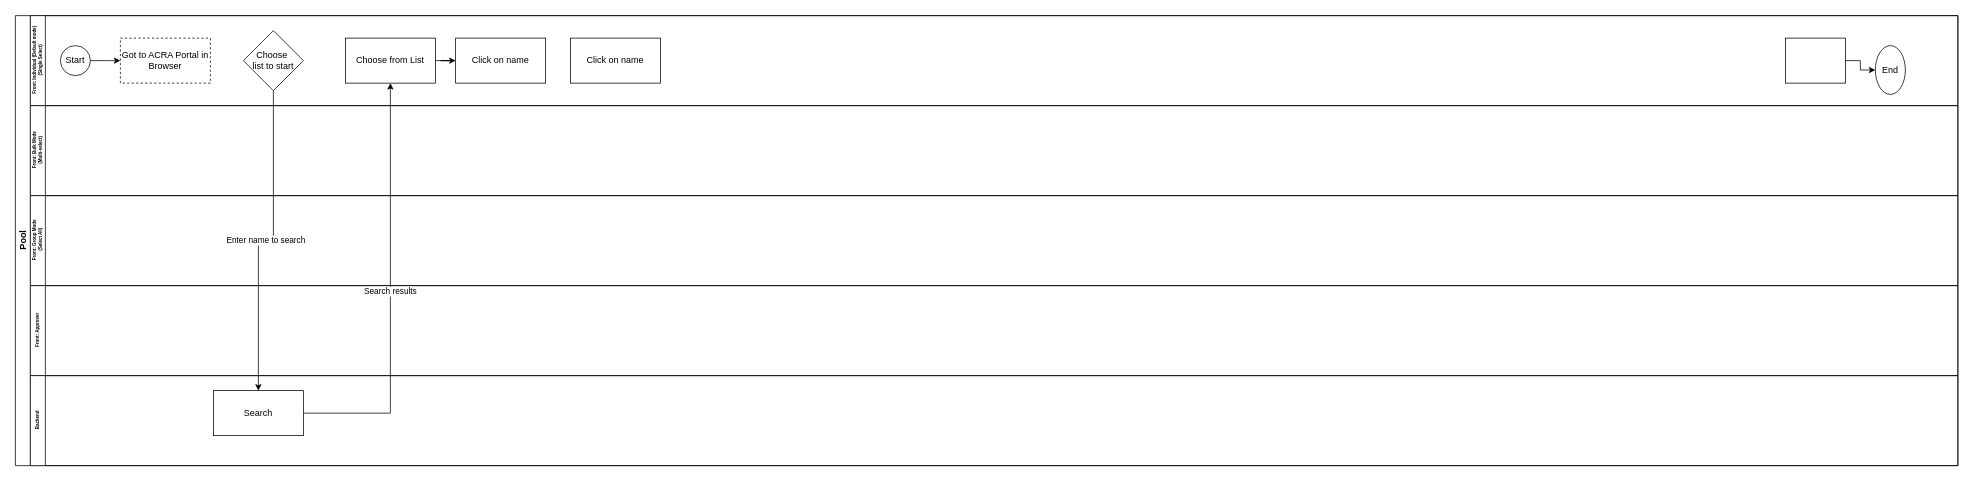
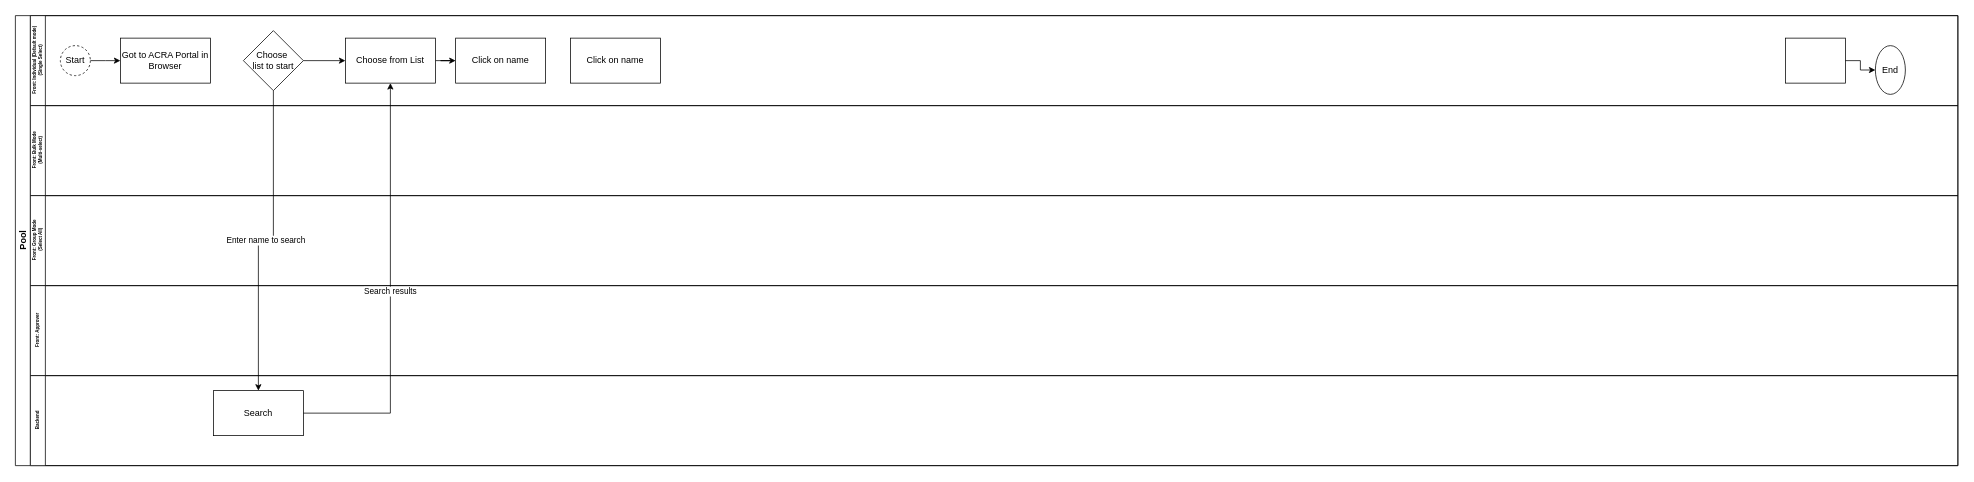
(75, 60) -> (75, 60)
(165, 60) -> (165, 60)
none -> (321, 60)
